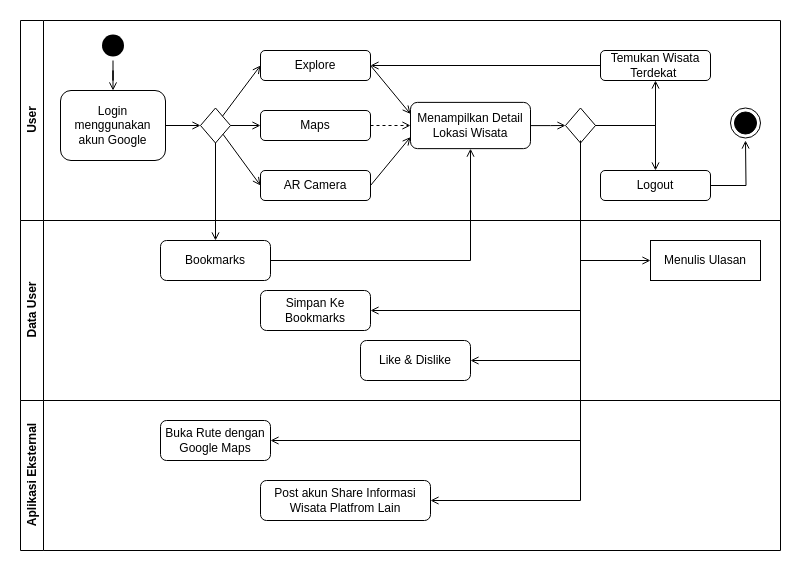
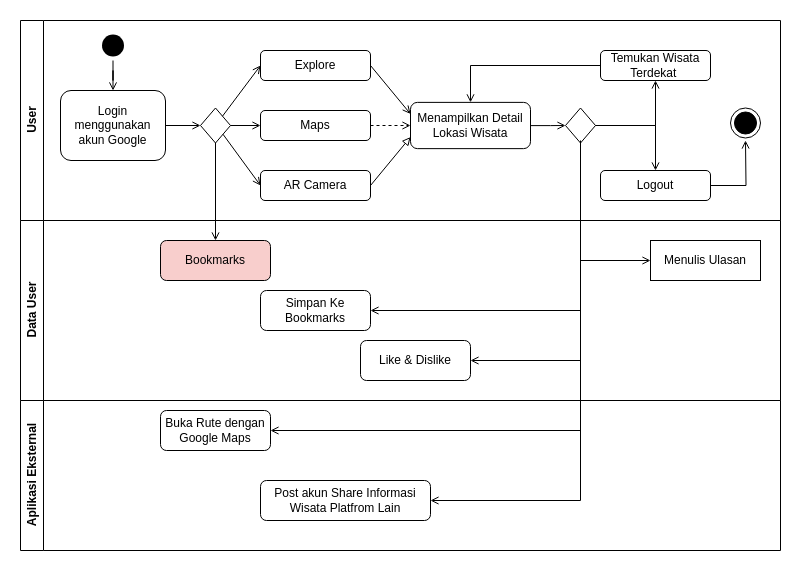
(423, 66) -> (471, 82)
(407, 142) -> (405, 144)
(216, 261) -> (216, 261)
(425, 261) -> none
(216, 441) -> (216, 431)
